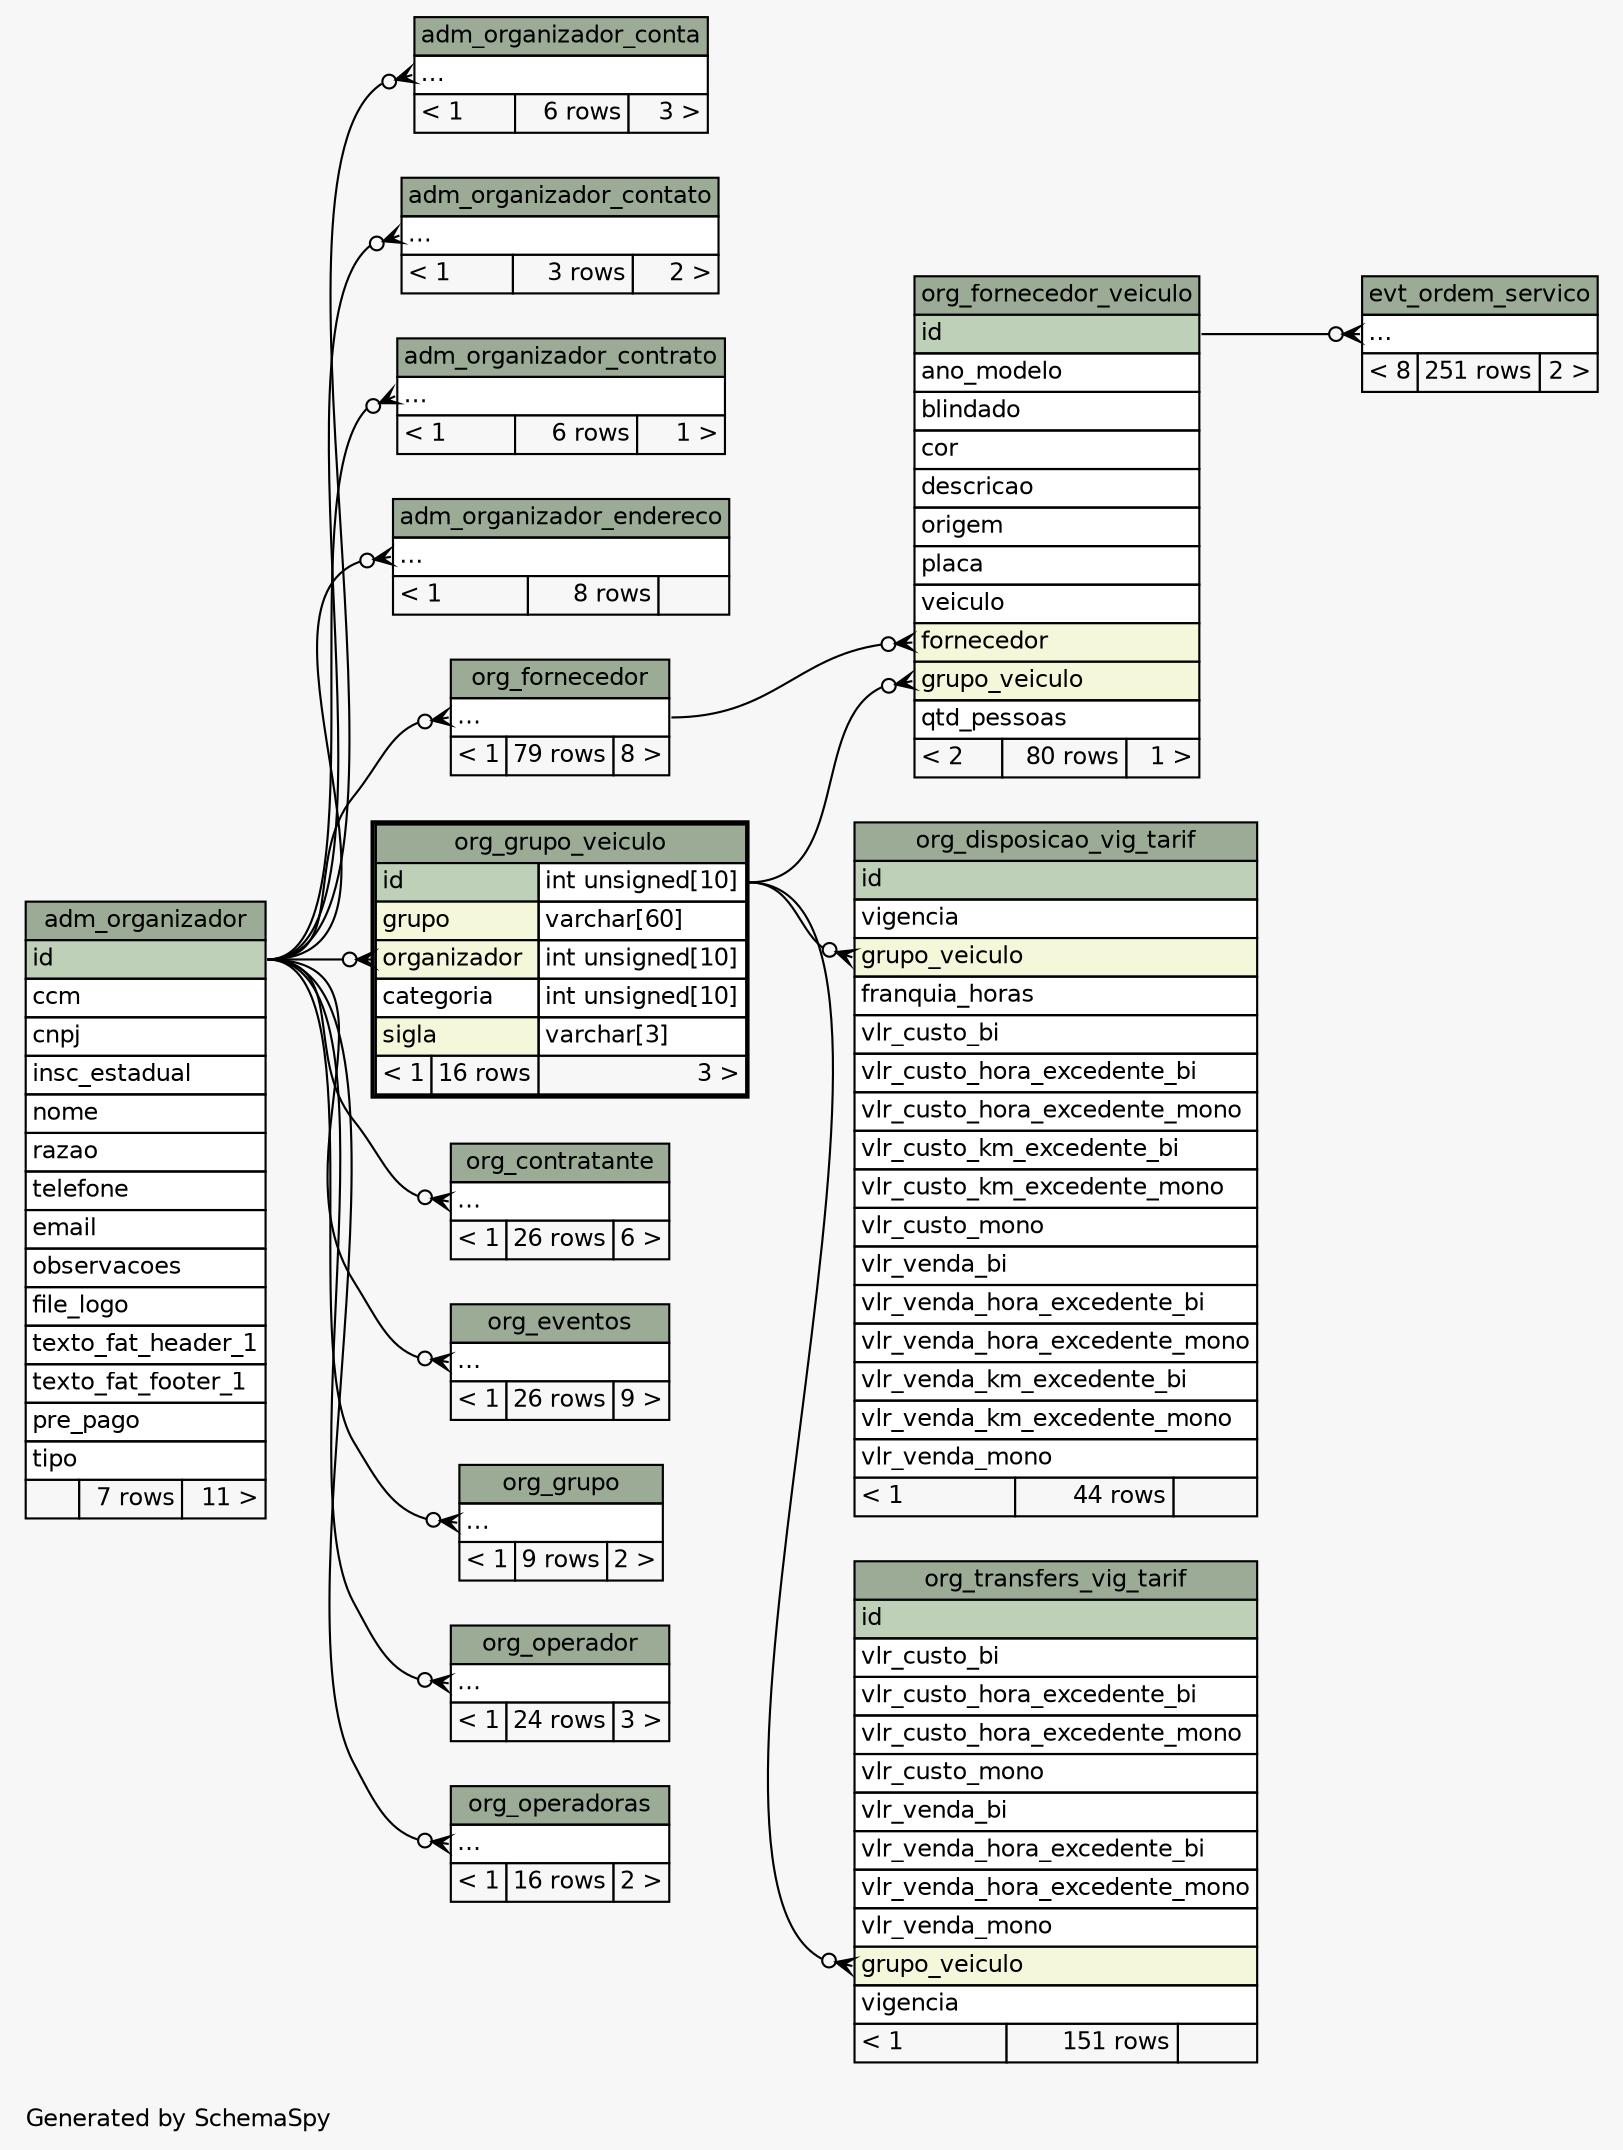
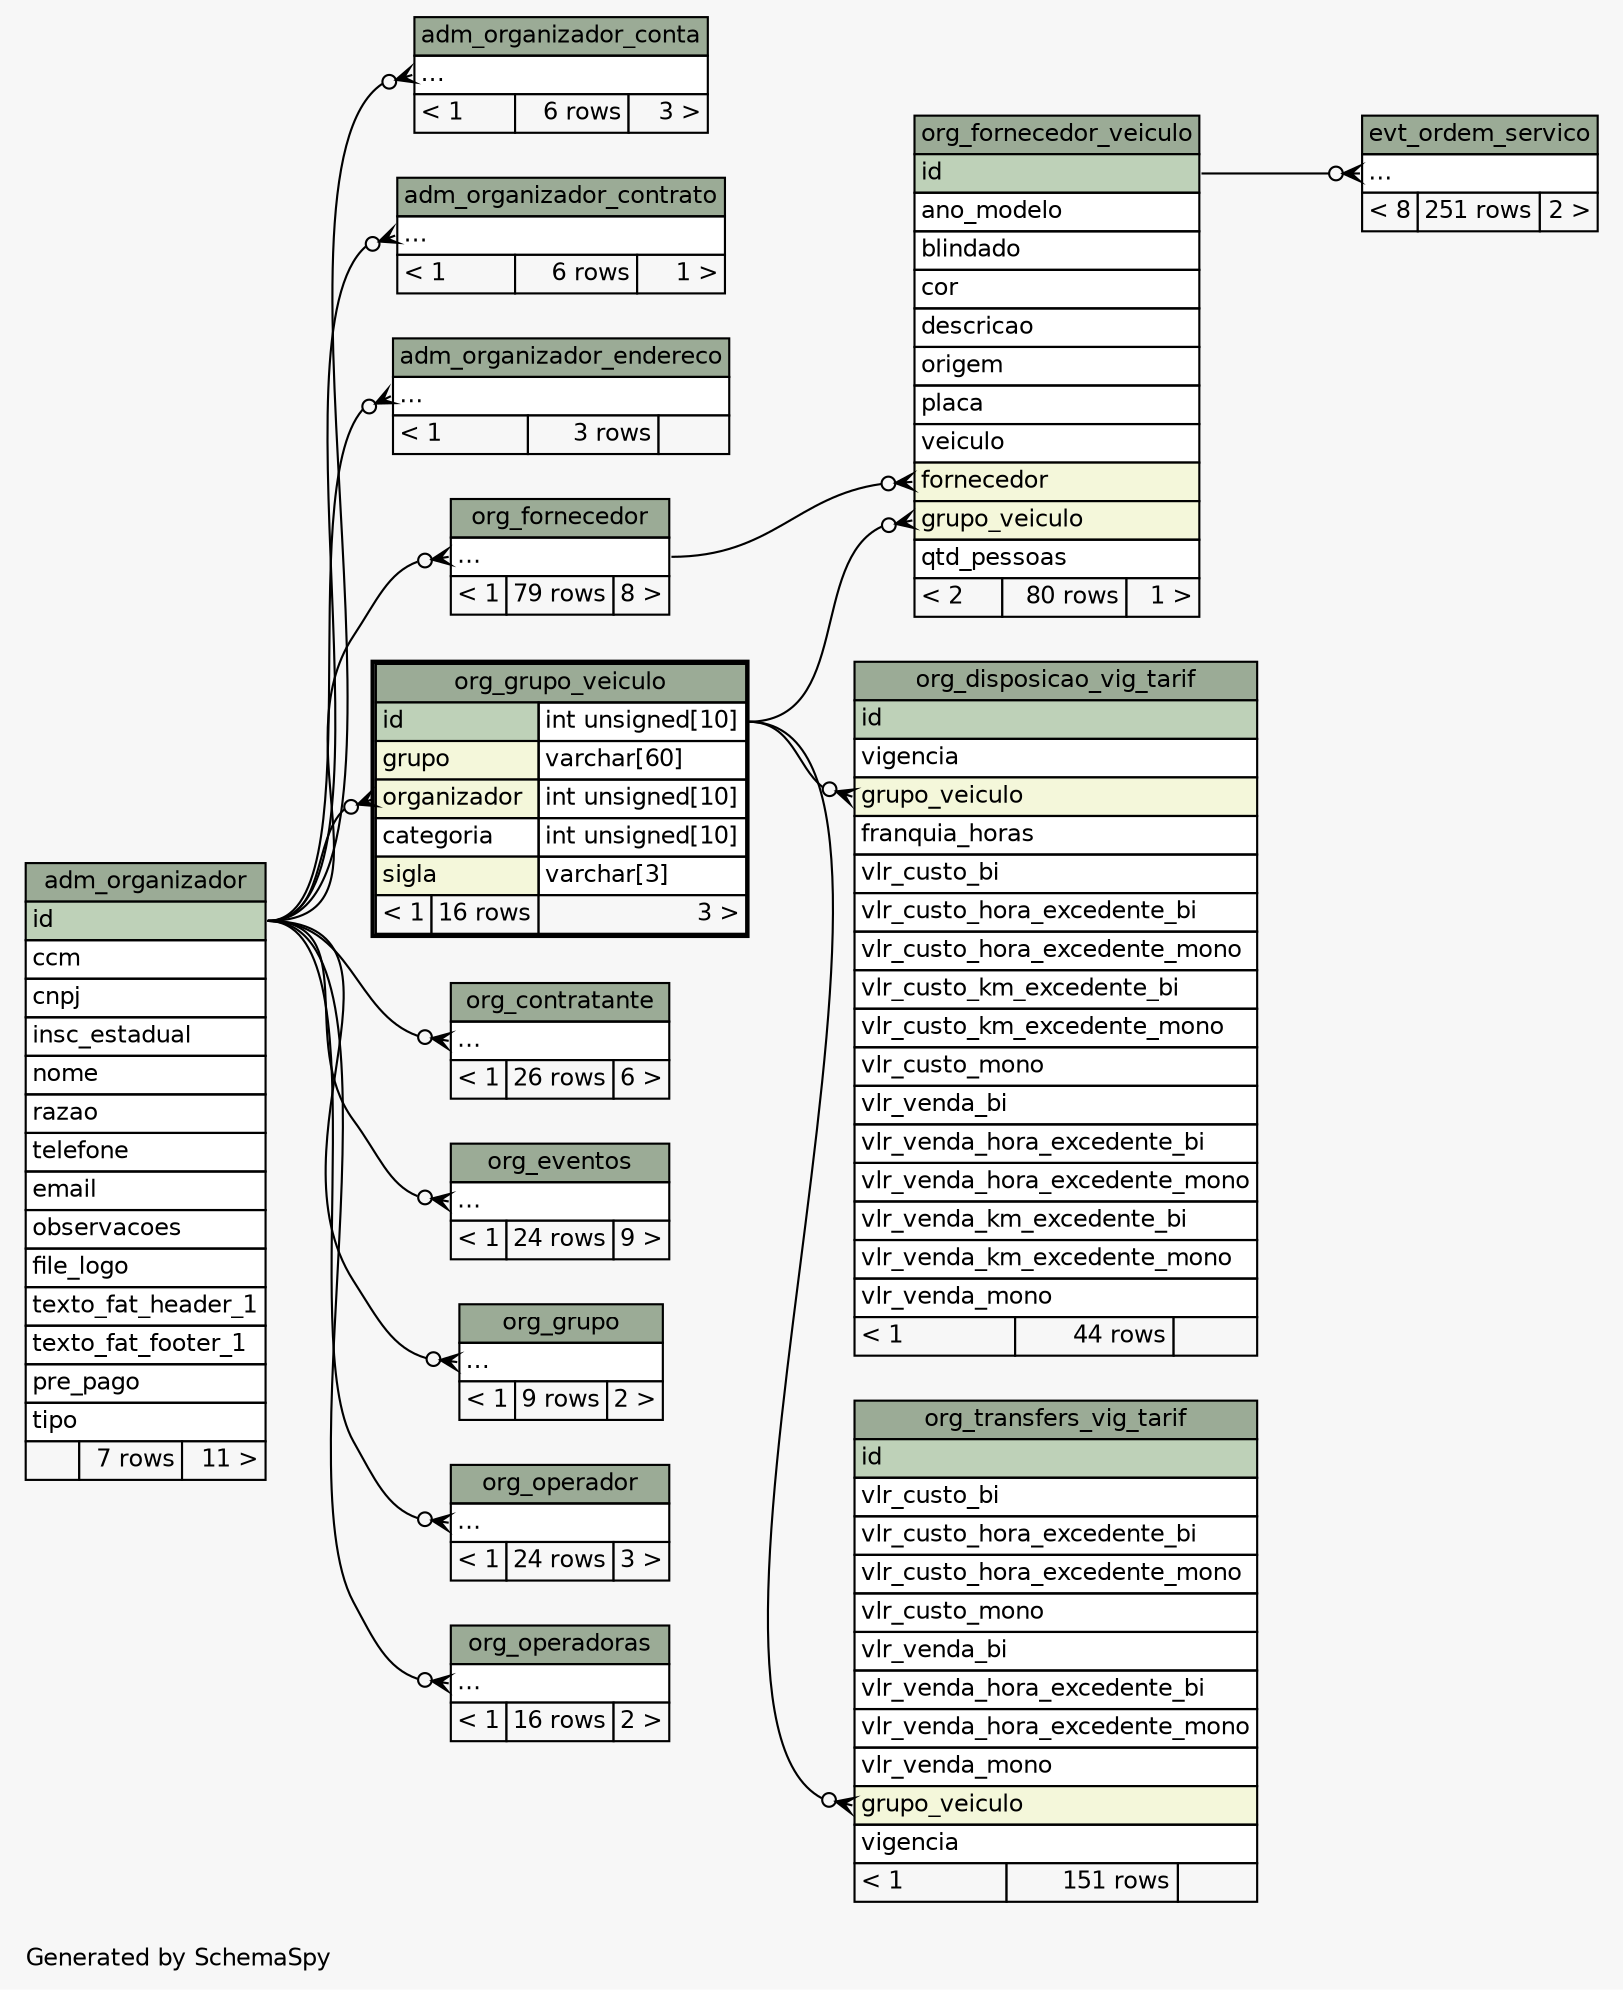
(560, 236) -> none
(613, 594) -> (613, 434)
(560, 1400) -> (560, 1239)
